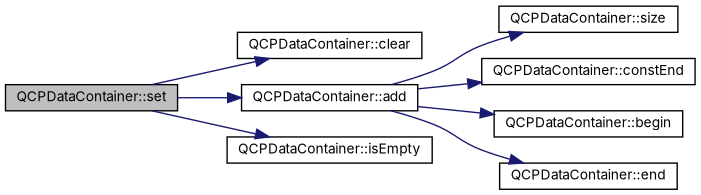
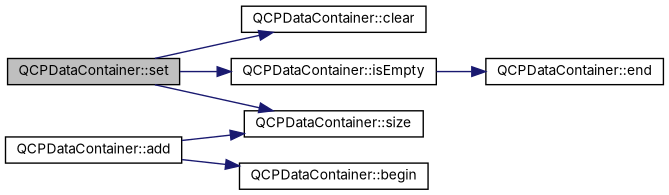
(588, 72) -> none
(203, 98) -> (207, 96)
(451, 133) -> (454, 72)
